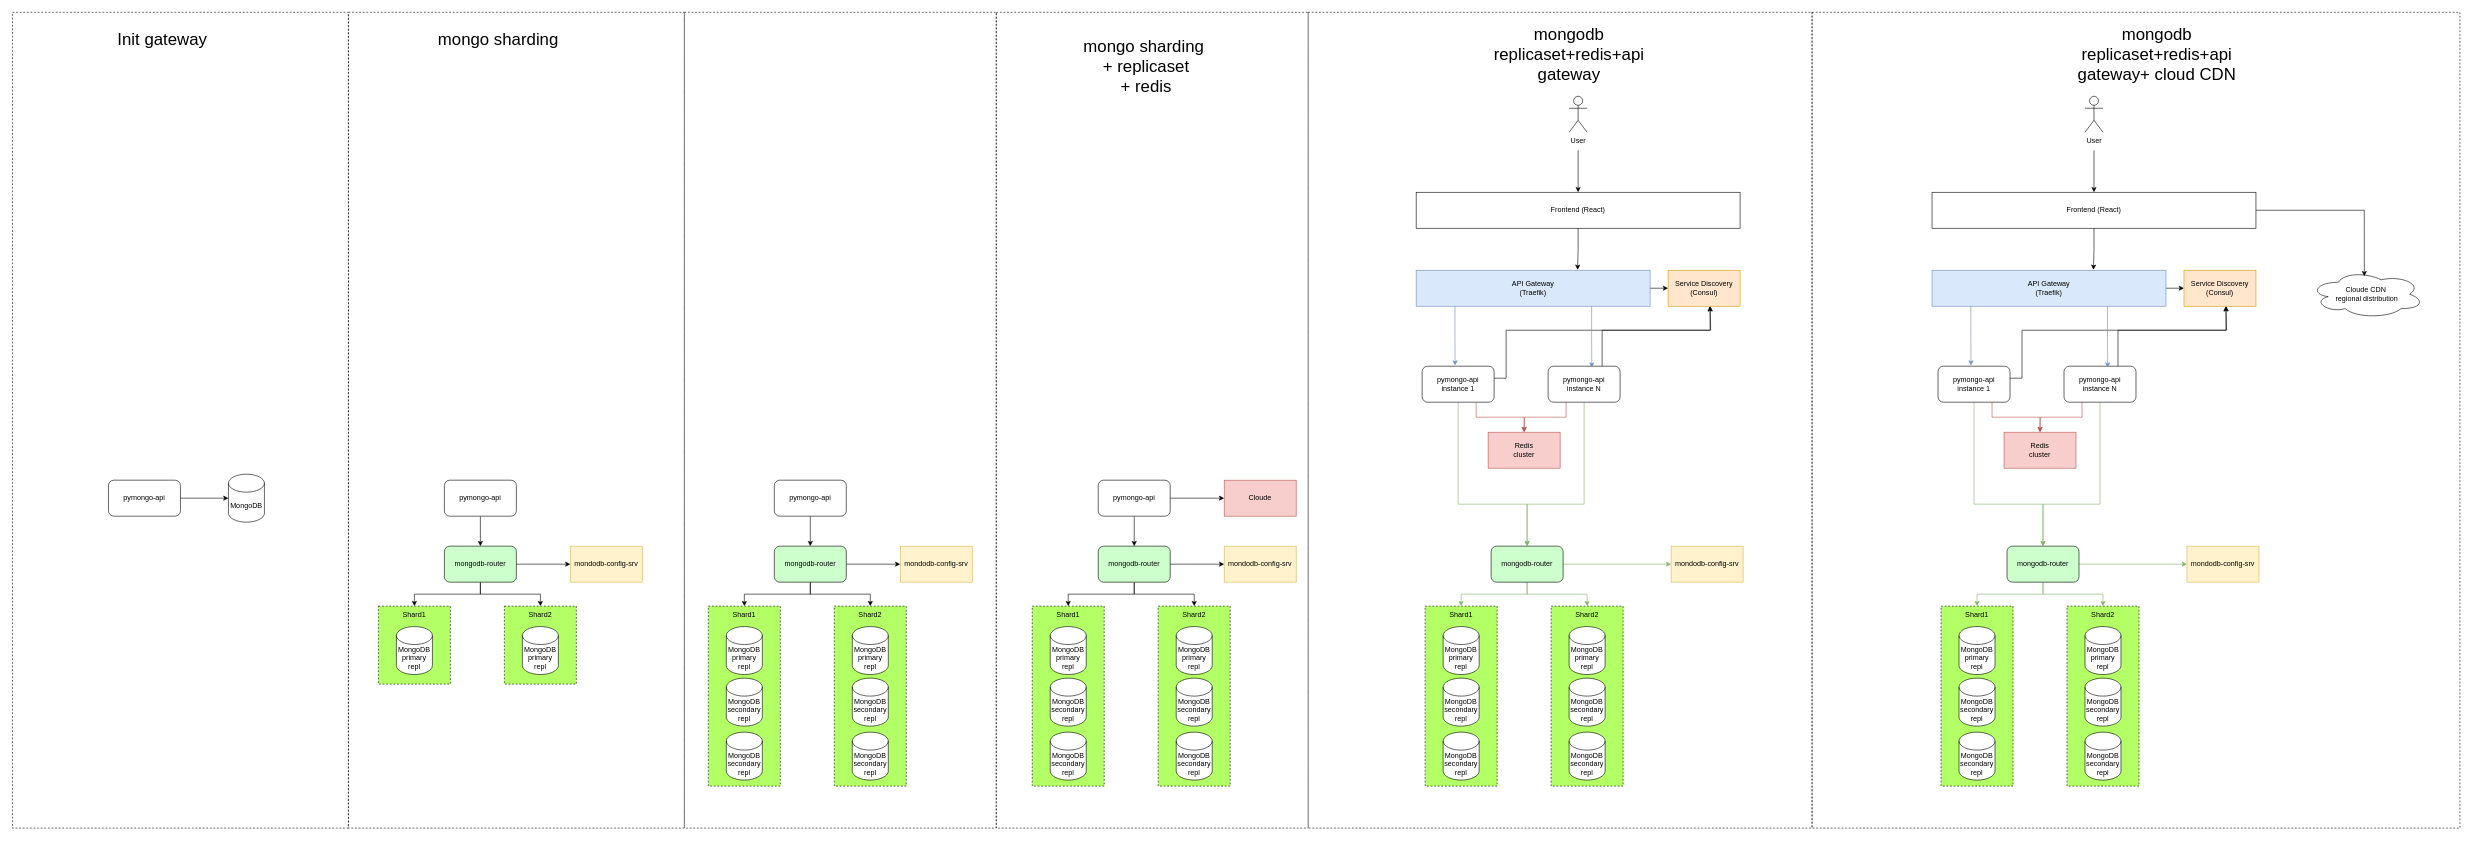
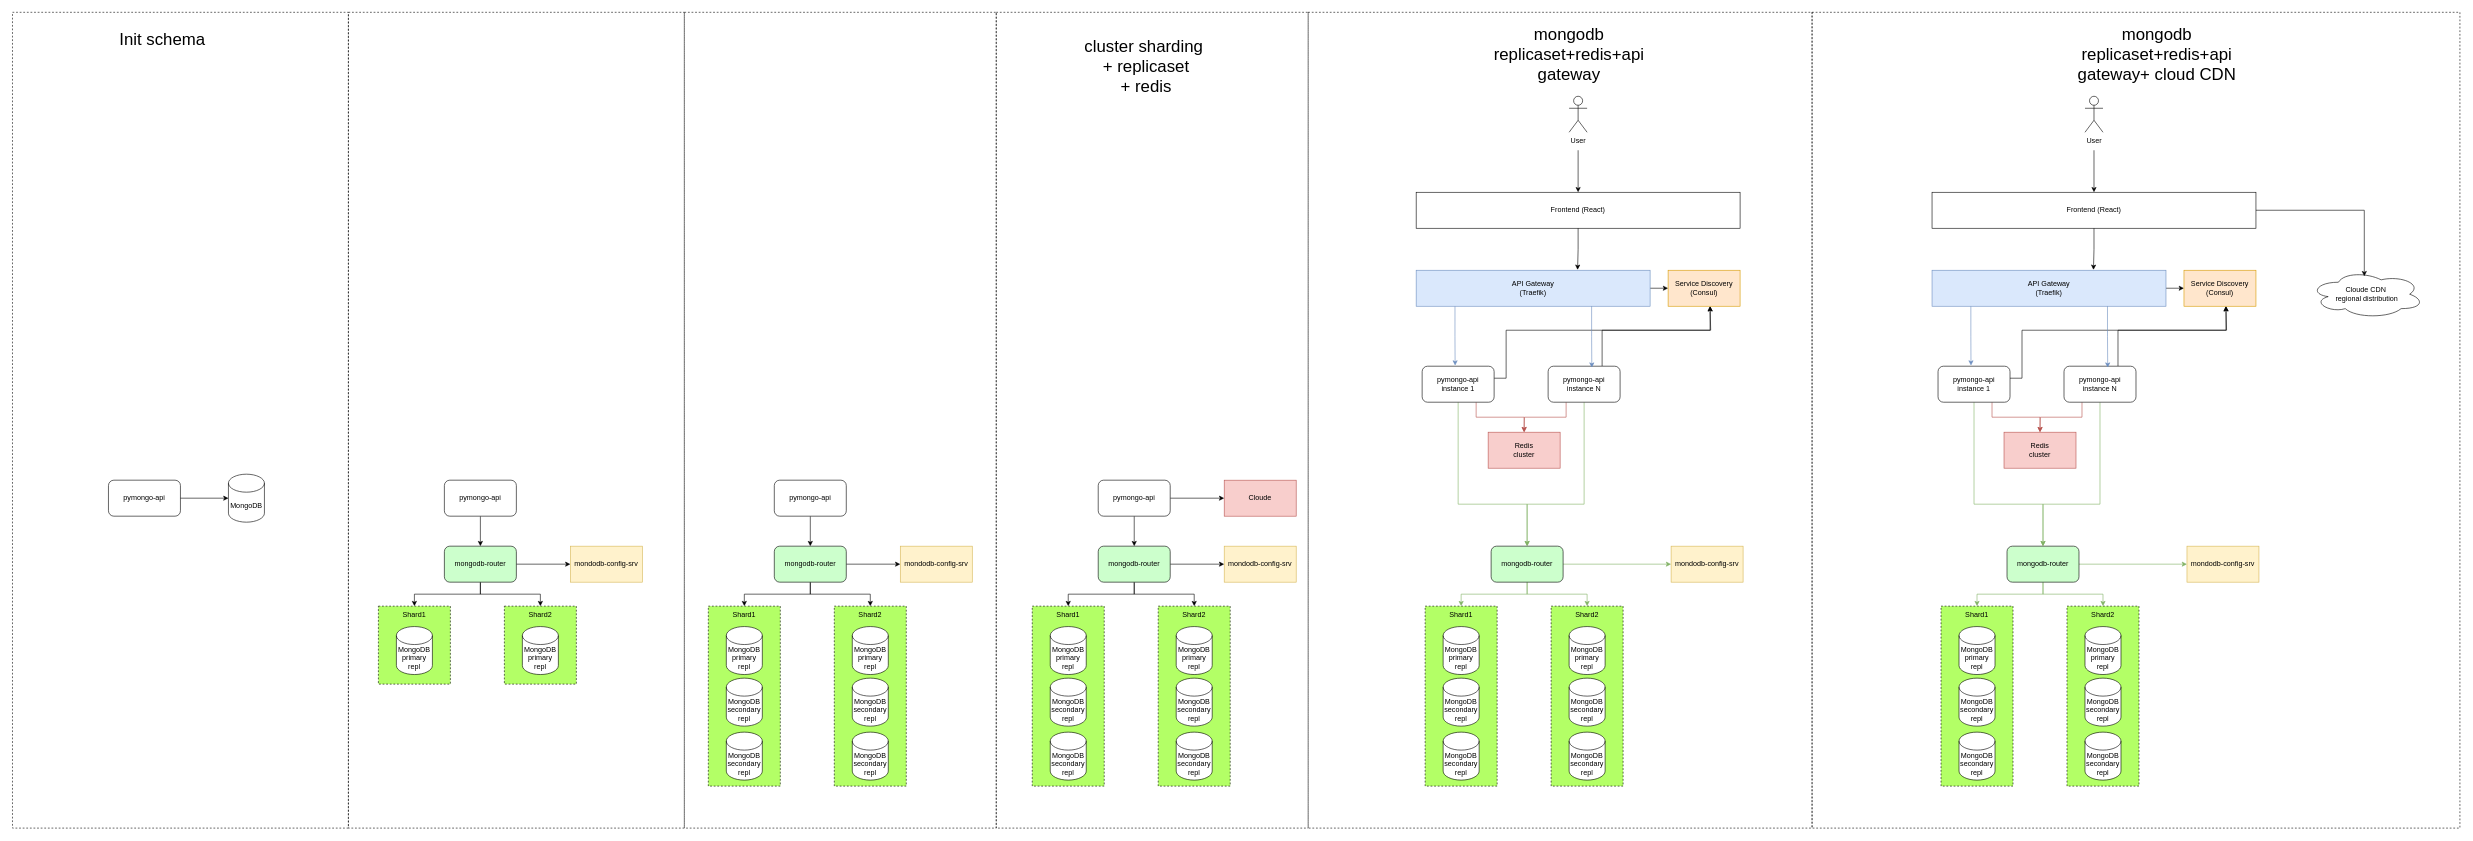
(162, 39) -> (162, 39)
(498, 39) -> none
(1146, 66) -> (1146, 66)
